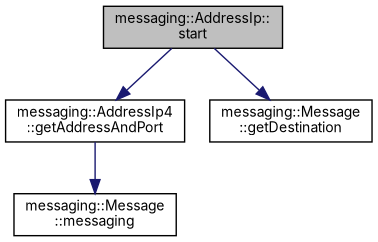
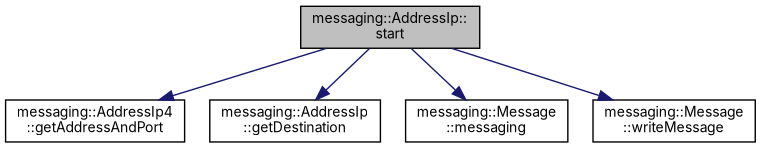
(291, 121) -> (295, 121)
none -> (674, 121)
(95, 161) -> (433, 69)
